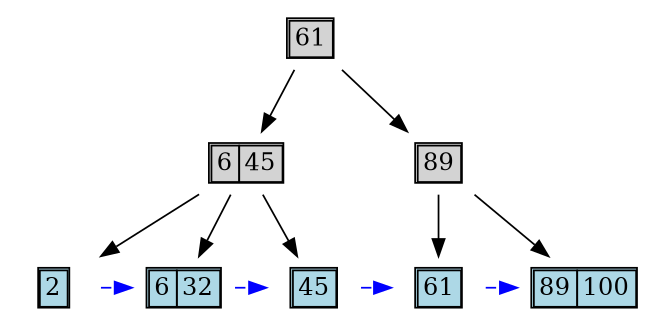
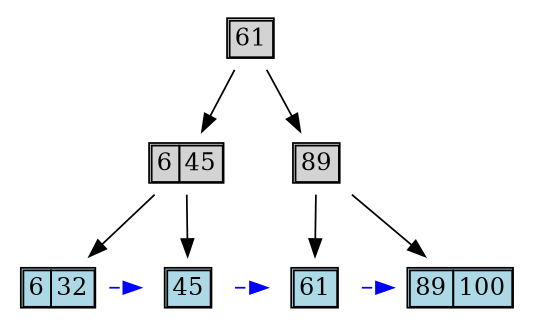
(54, 288) -> none
